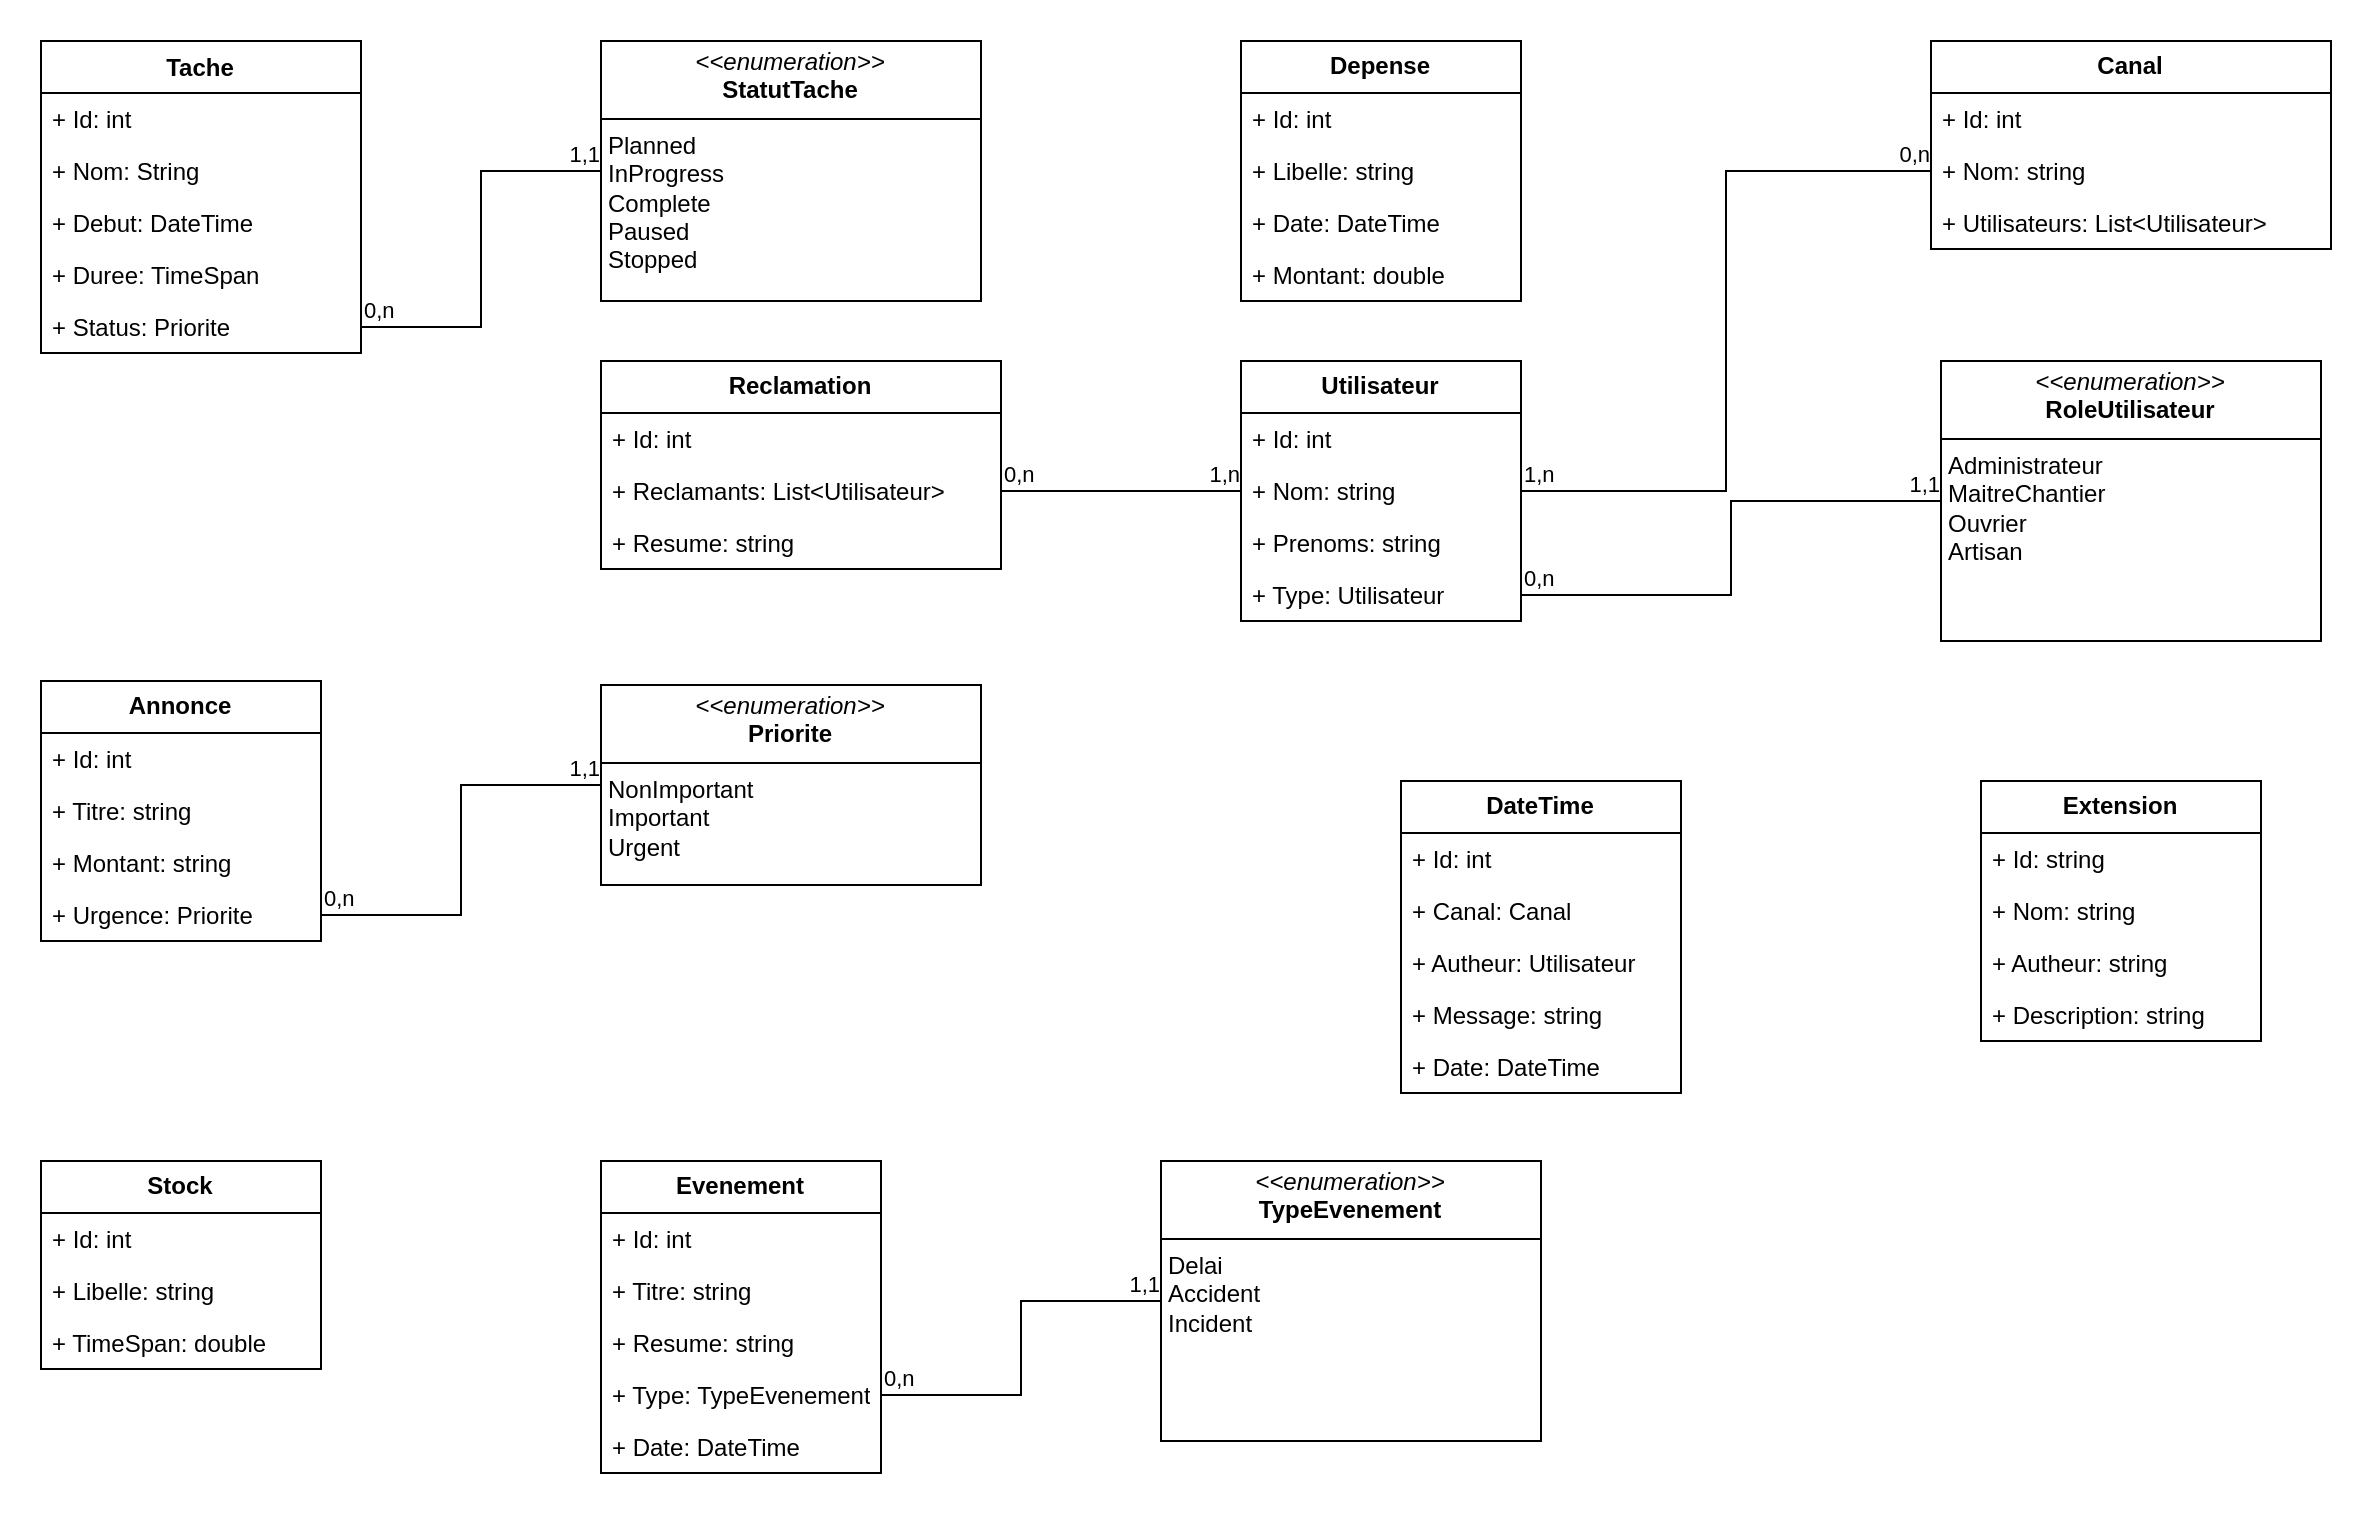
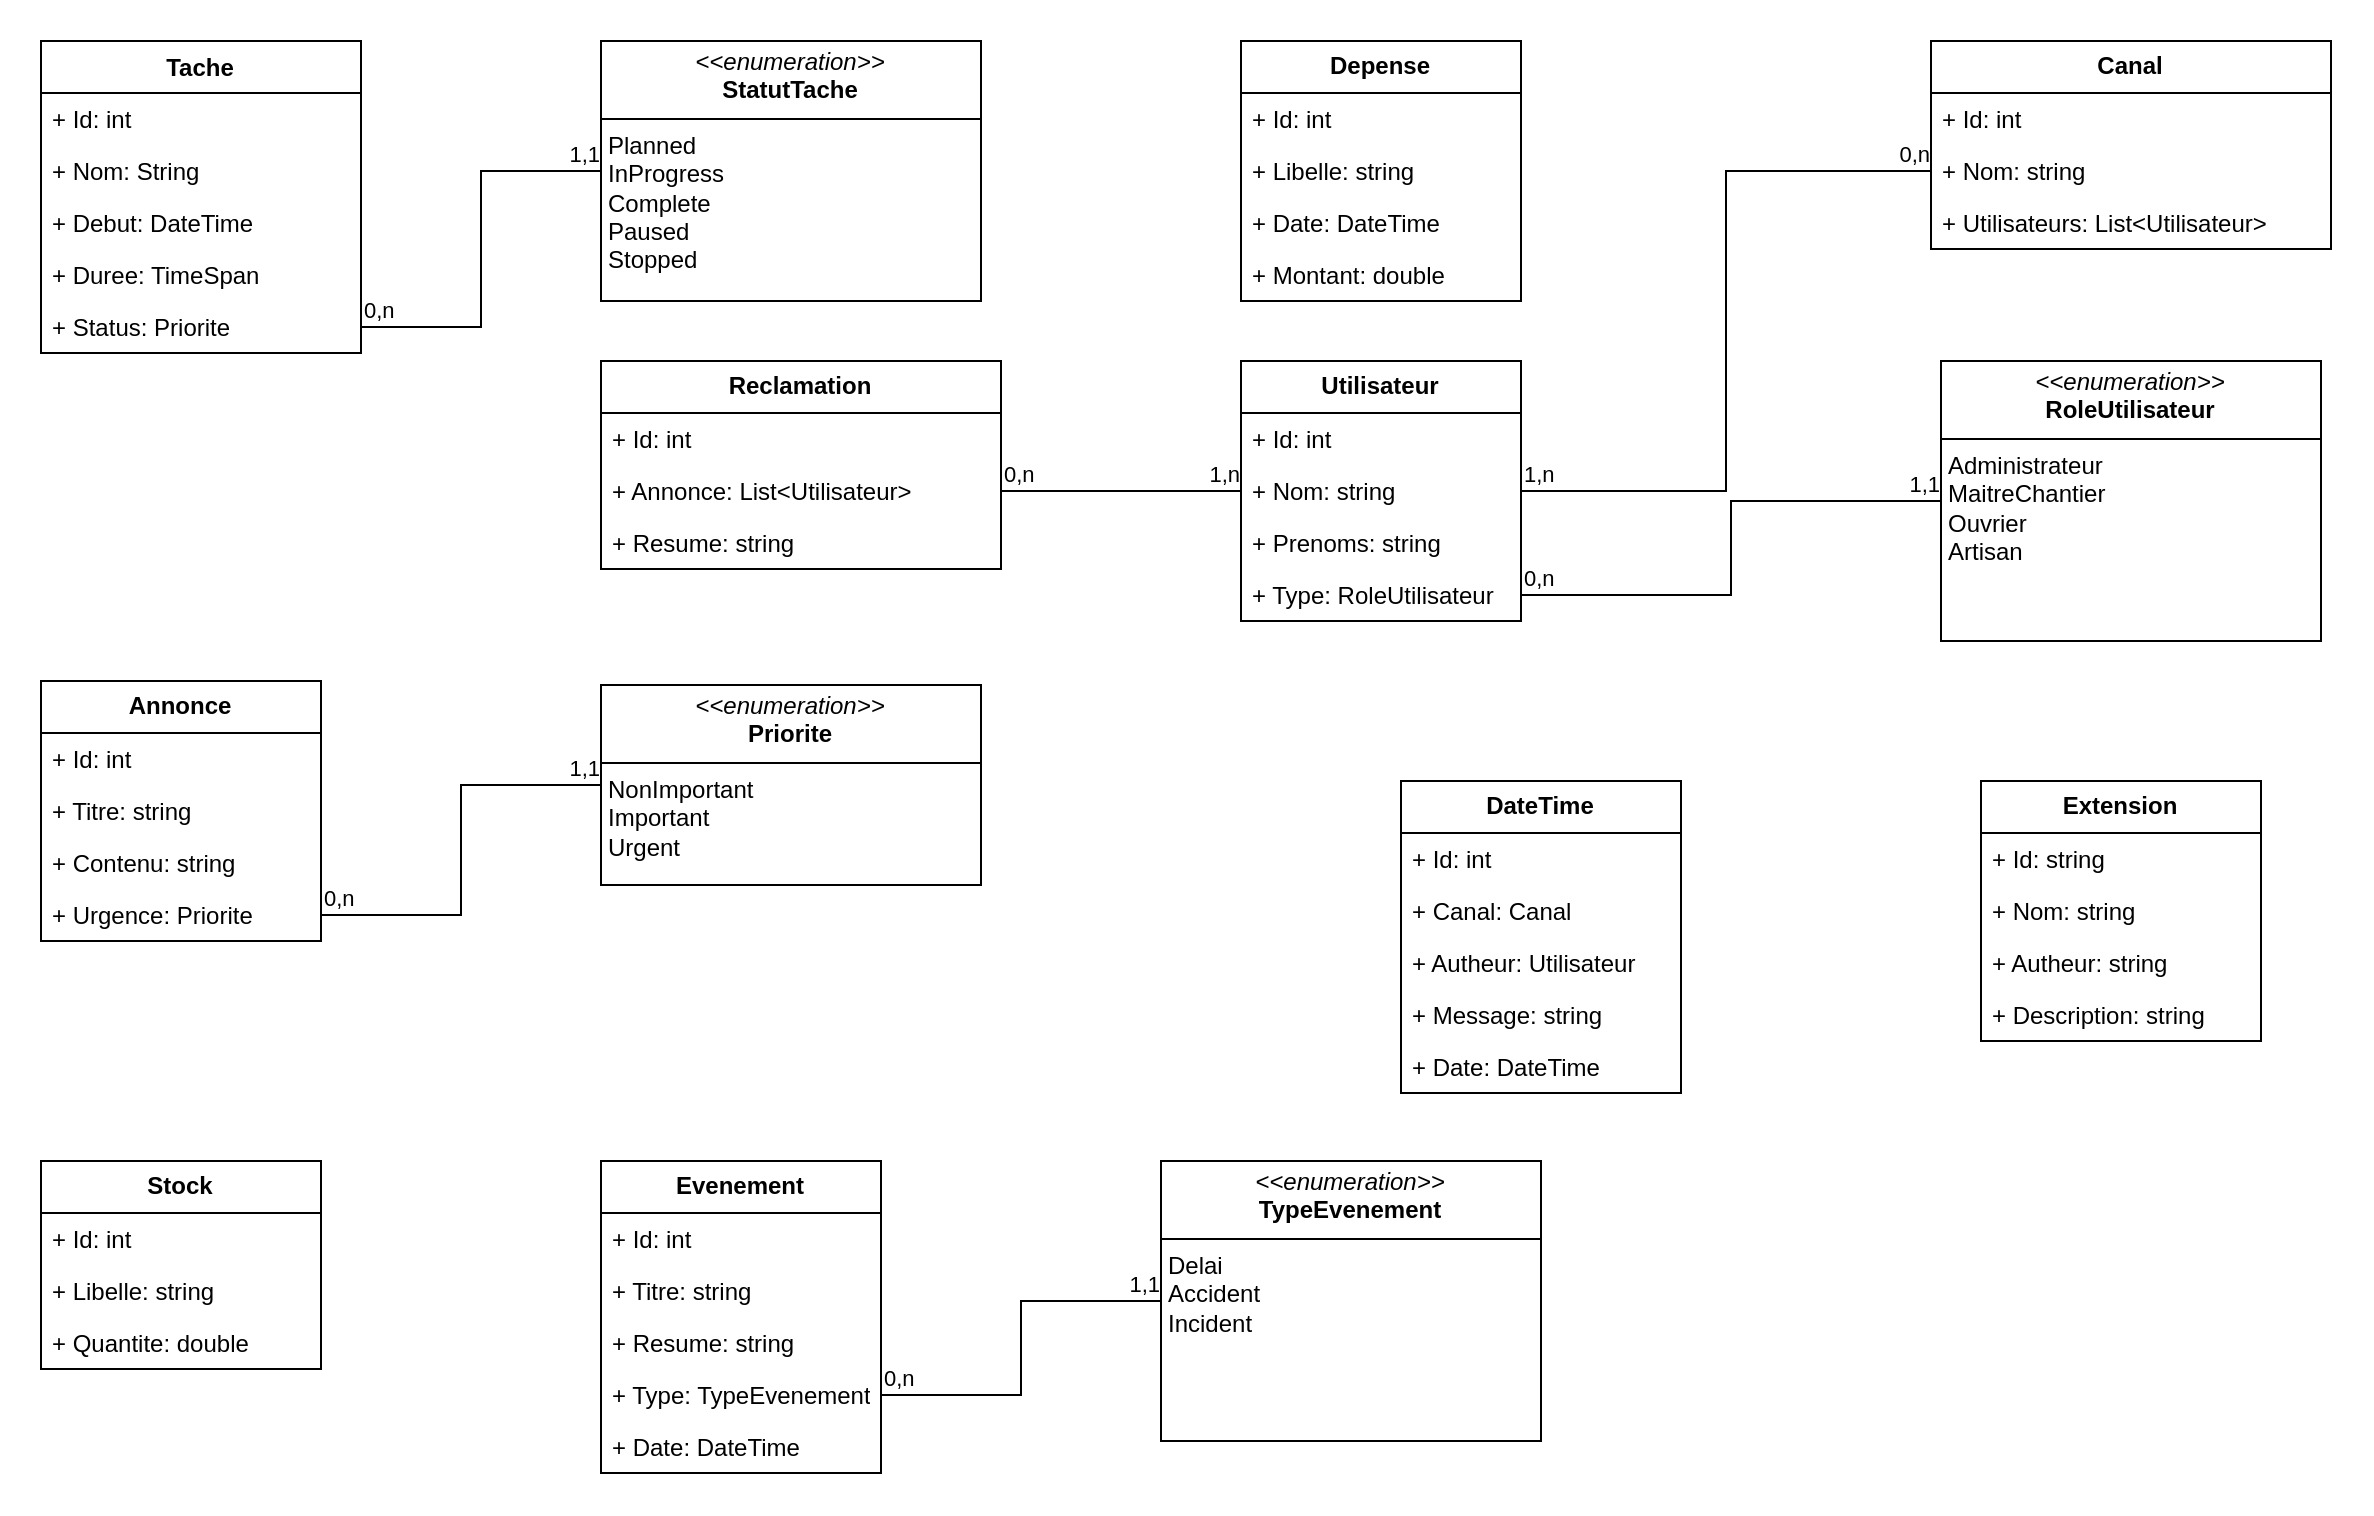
(796, 493) -> (779, 493)
(1362, 597) -> (1383, 612)
(155, 865) -> (155, 865)
(158, 1345) -> (158, 1345)
